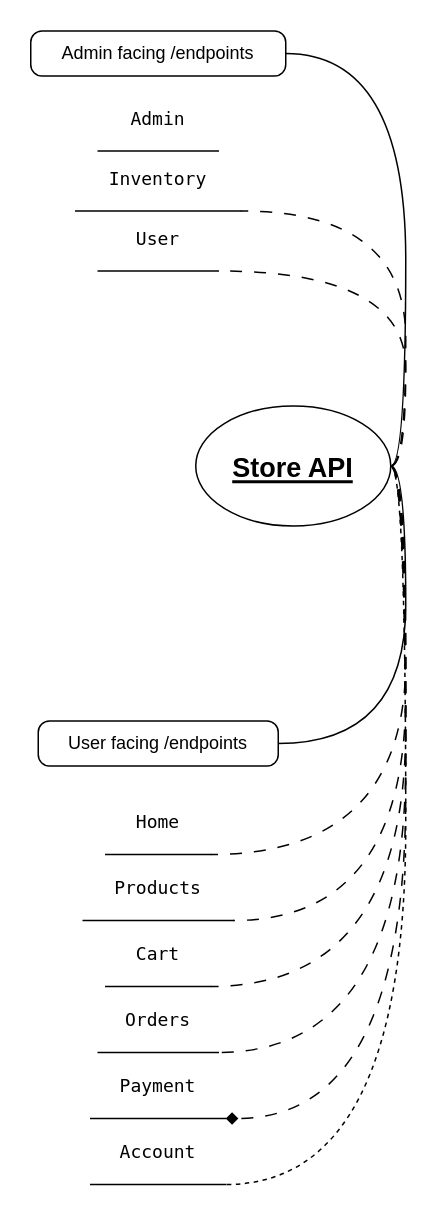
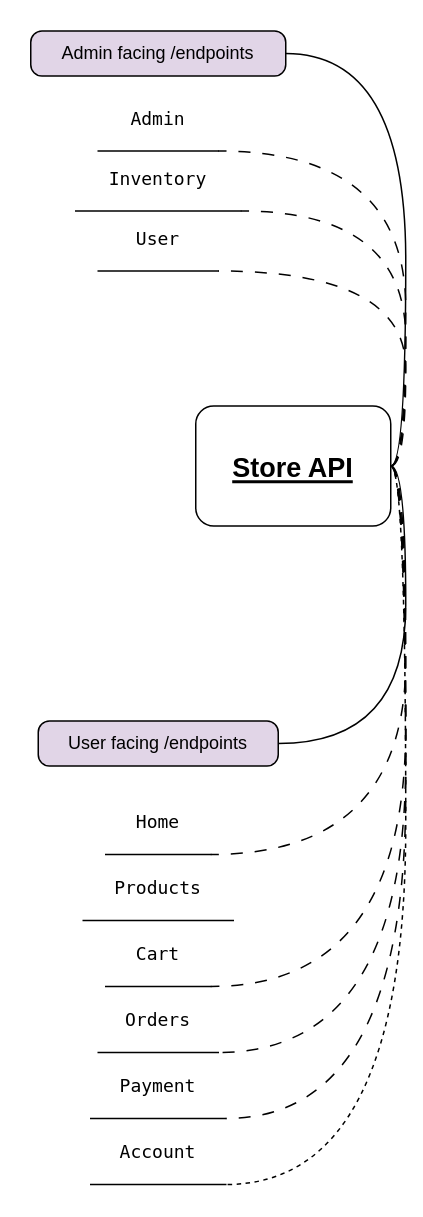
(158, 53) -> (158, 53)
none -> (329, 172)
(293, 466) -> (293, 466)
(158, 743) -> (158, 743)
(341, 886) -> none
(260, 1116) -> (252, 1116)
